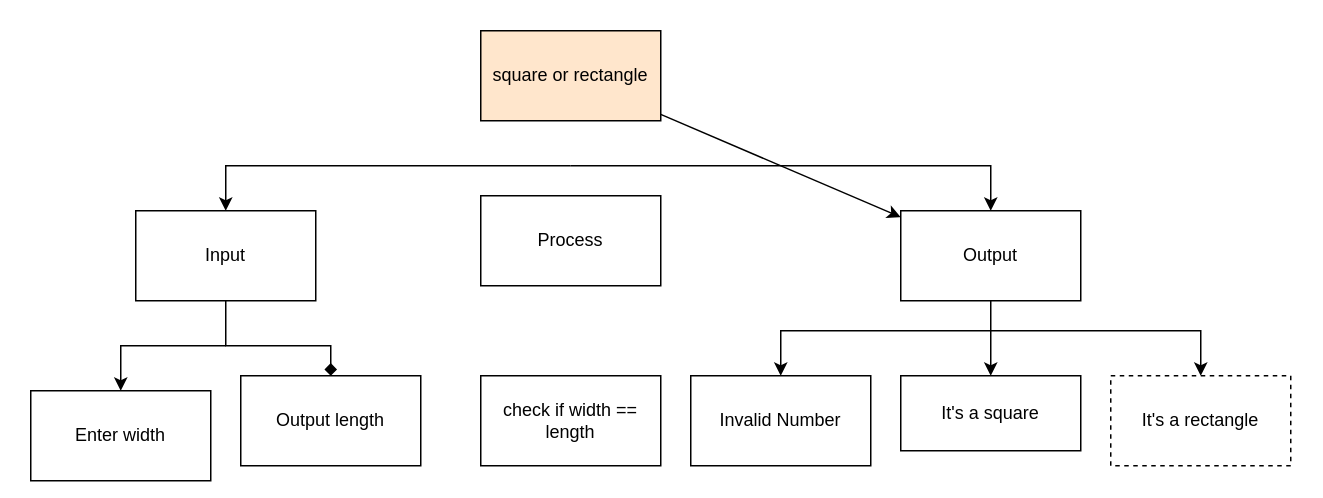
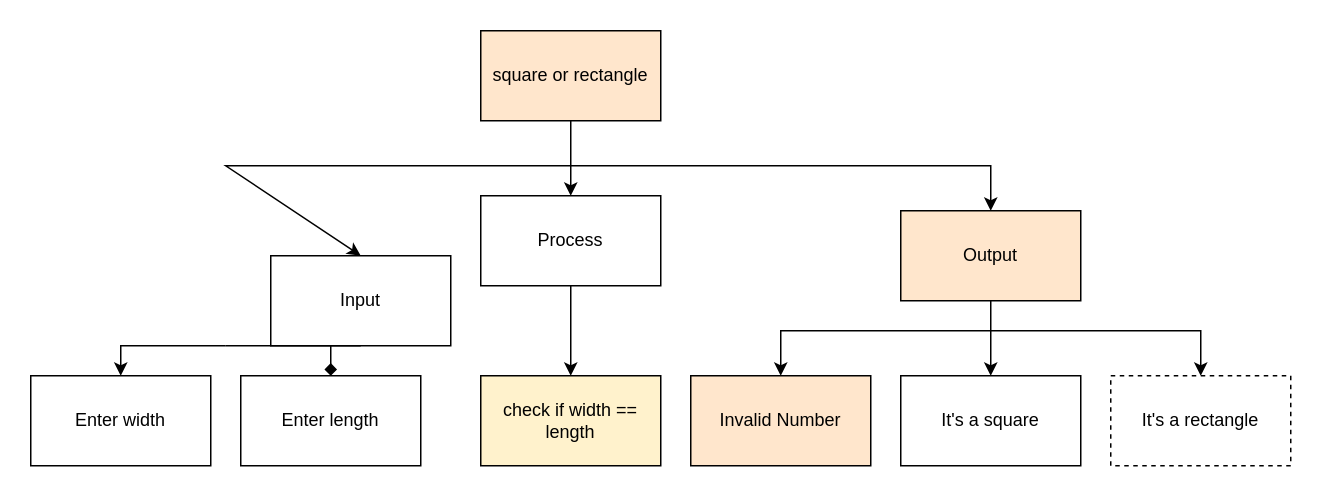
(718, 139) -> (571, 153)
(226, 256) -> (361, 301)
(991, 256) -> (991, 256)
none -> (571, 326)
(991, 413) -> (991, 421)
(331, 421) -> (331, 421)
(571, 421) -> (571, 421)
(781, 421) -> (781, 421)
(121, 436) -> (121, 421)
